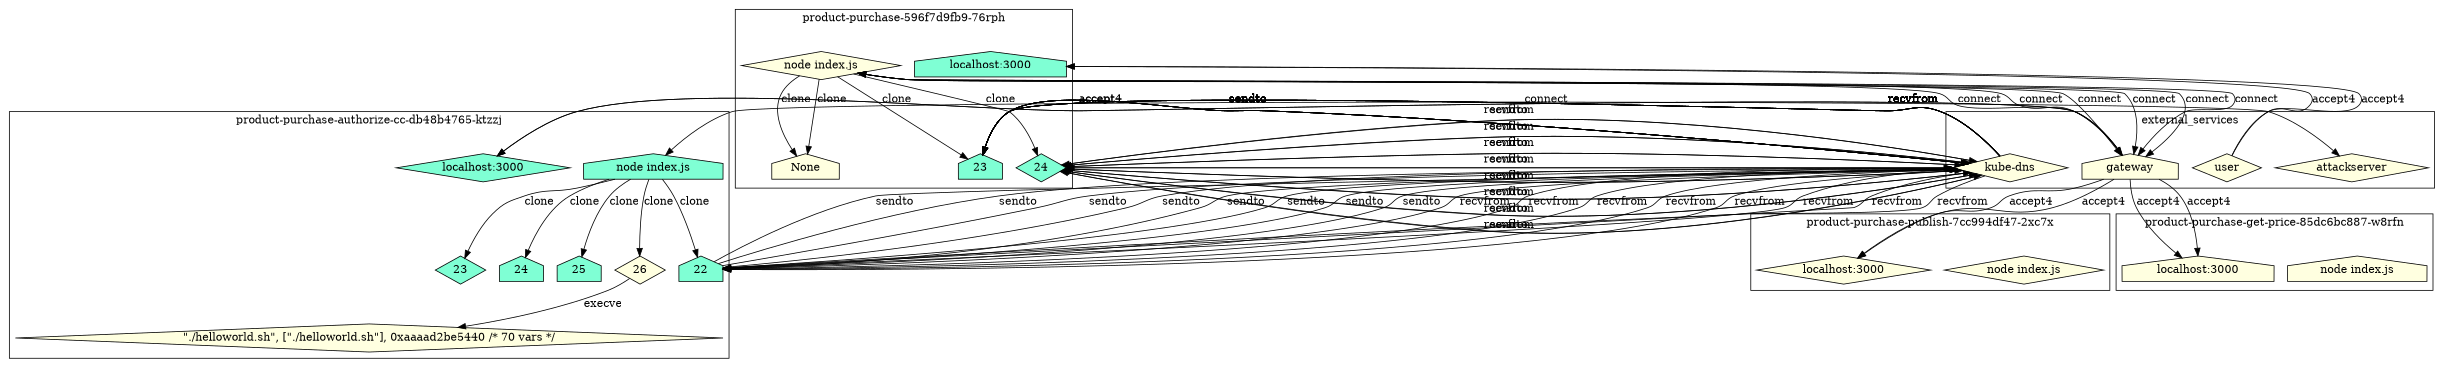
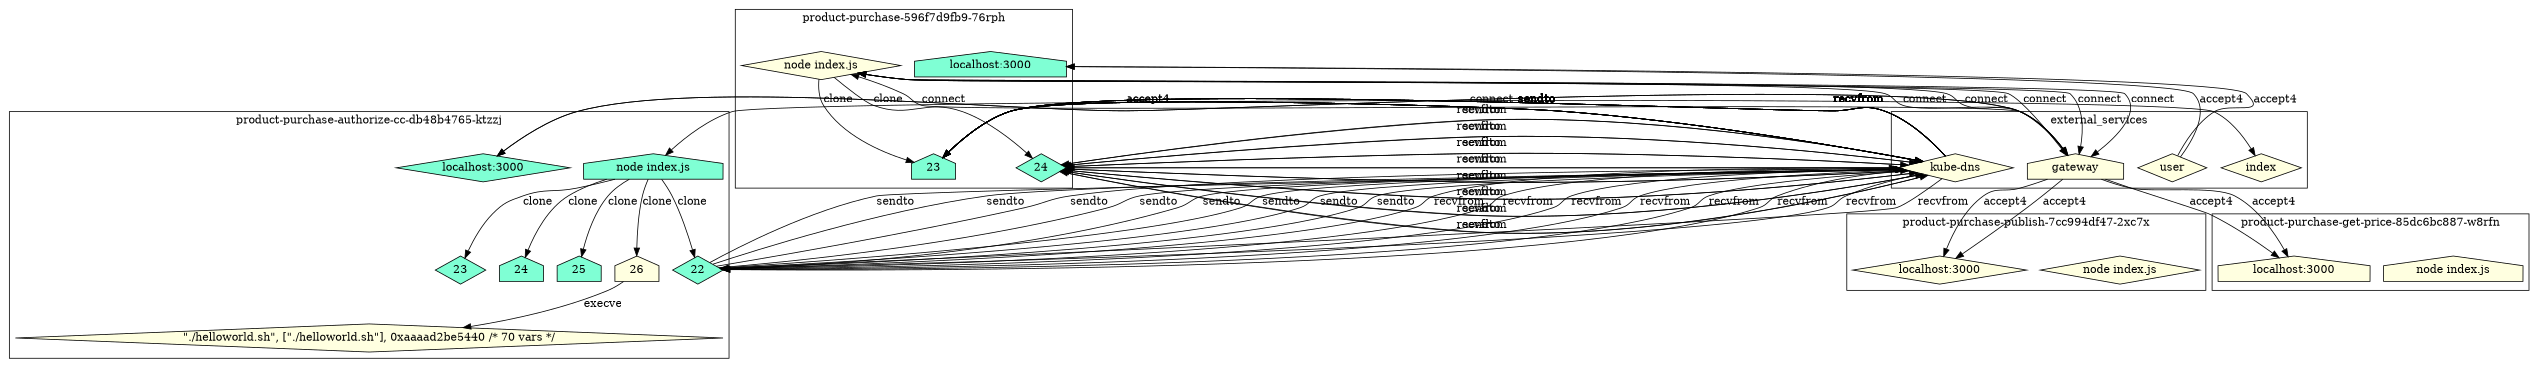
(806, 168) -> none
(2352, 168) -> (2261, 168)
(640, 270) -> (637, 270)
(701, 270) -> (698, 270)
